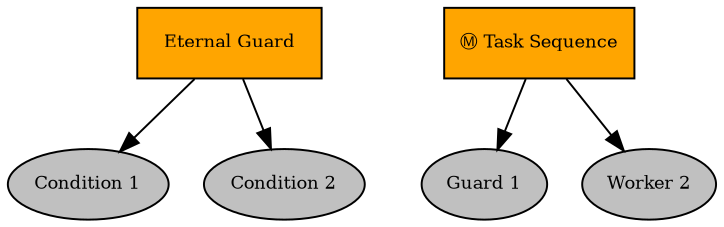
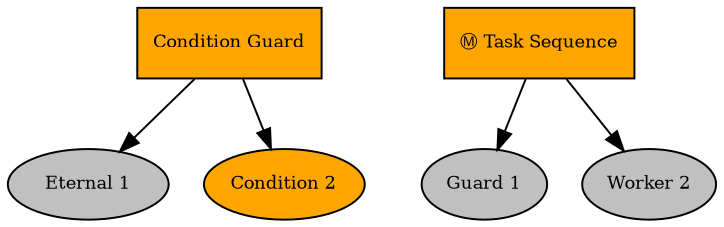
(229, 43) -> (229, 43)
(88, 184) -> (88, 184)
(284, 184) -> (284, 184)
